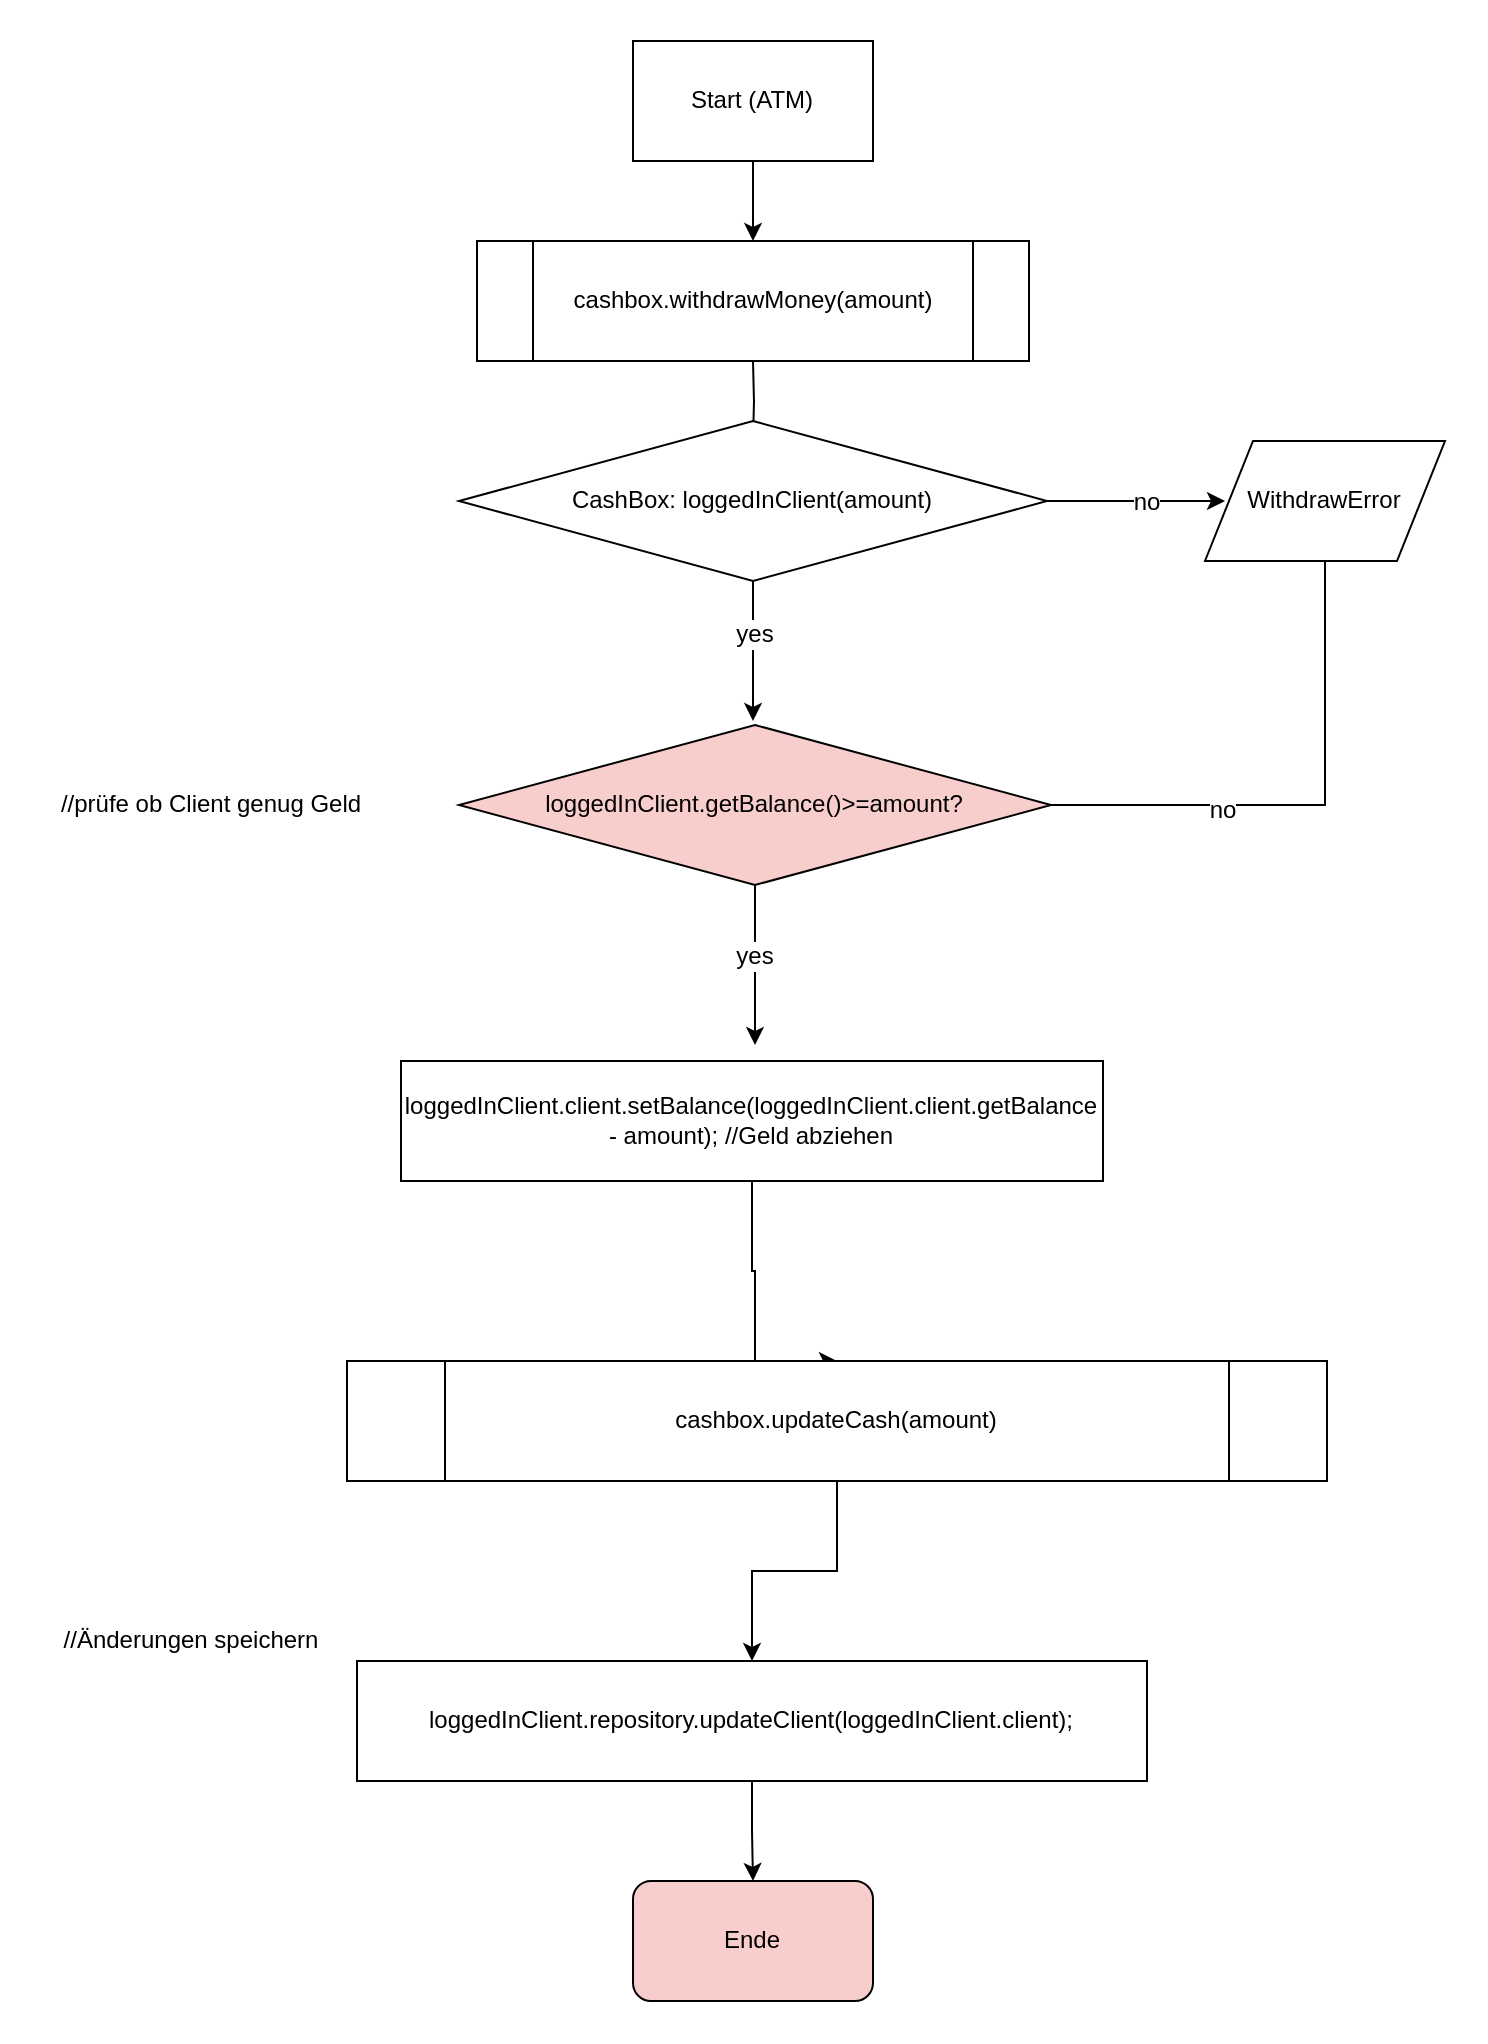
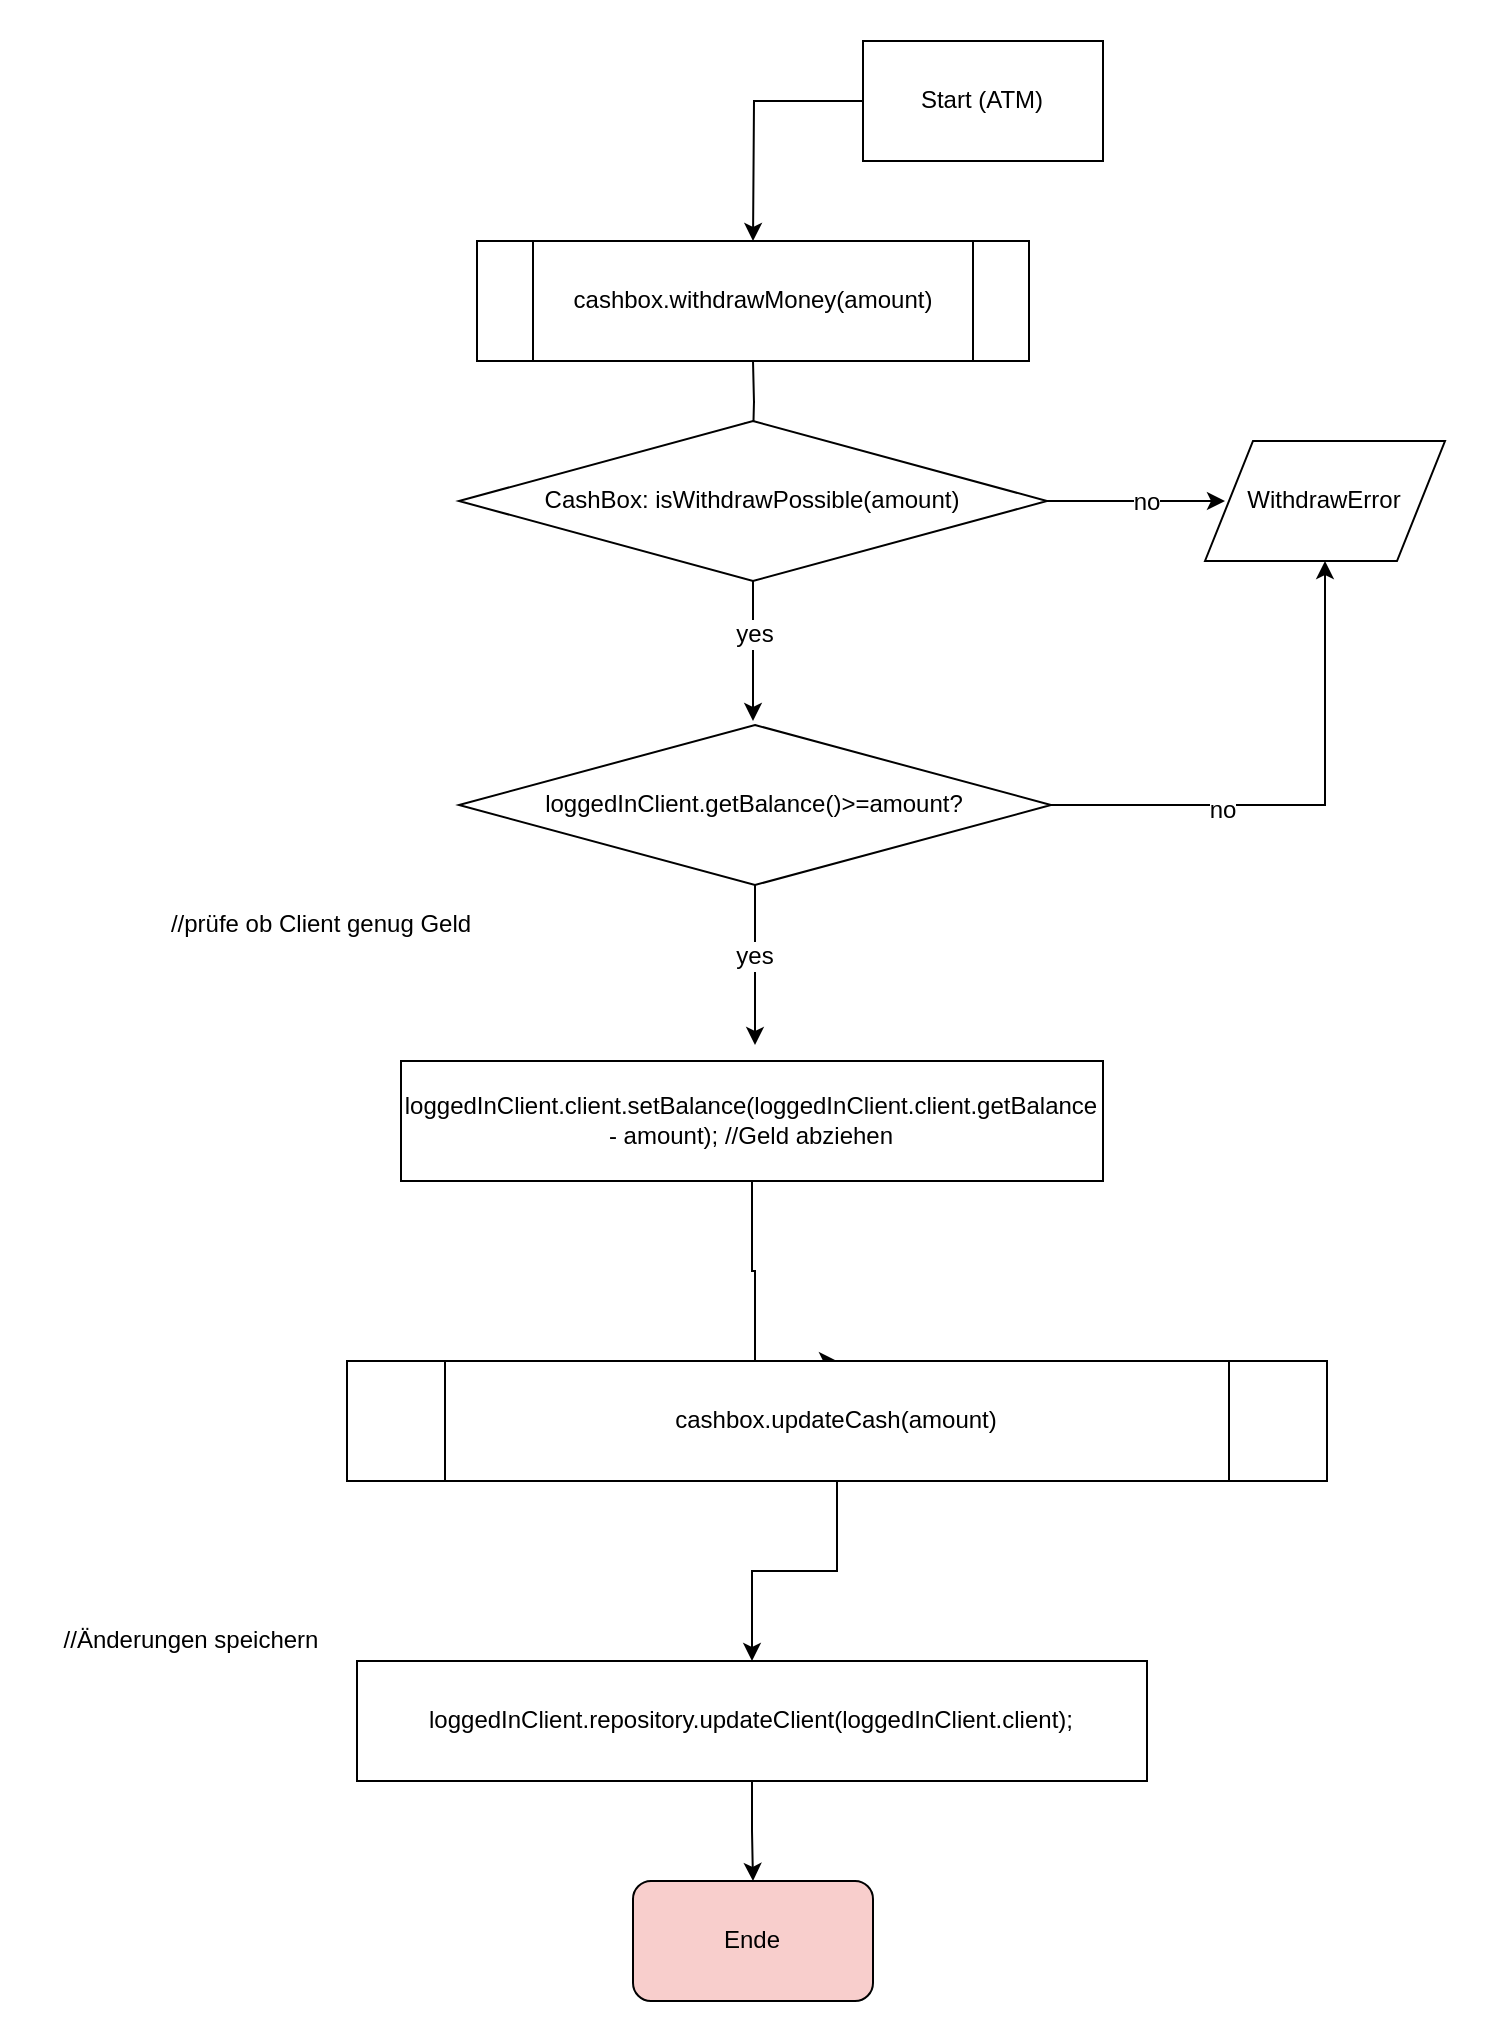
(753, 101) -> (983, 101)
(753, 501) -> (753, 501)
(1325, 570) -> (1325, 576)
(211, 805) -> (321, 925)
(755, 805) -> (755, 805)
